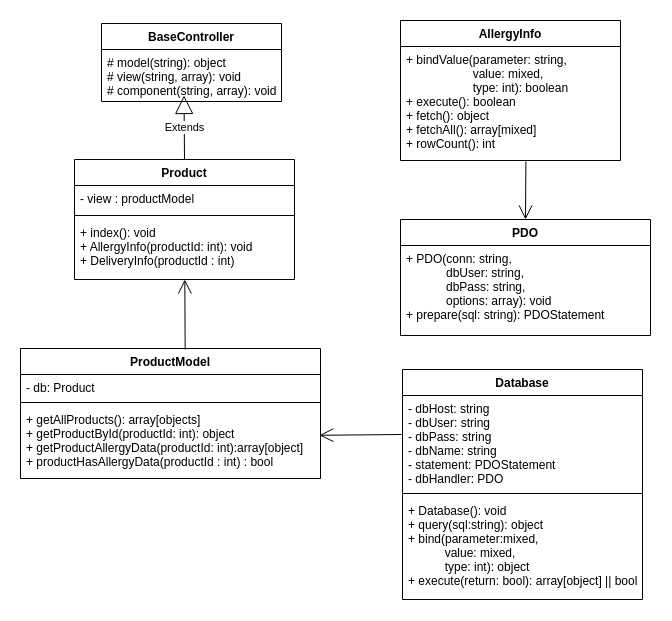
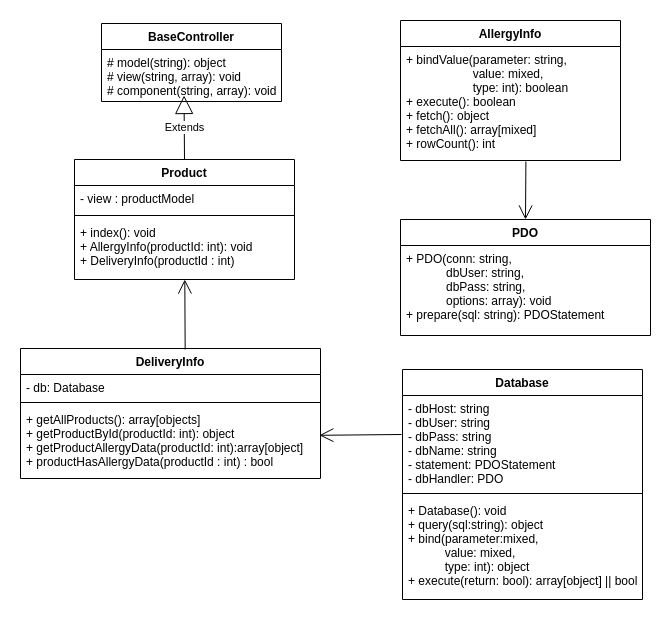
(170, 362) -> (170, 362)
(65, 388) -> (68, 388)
